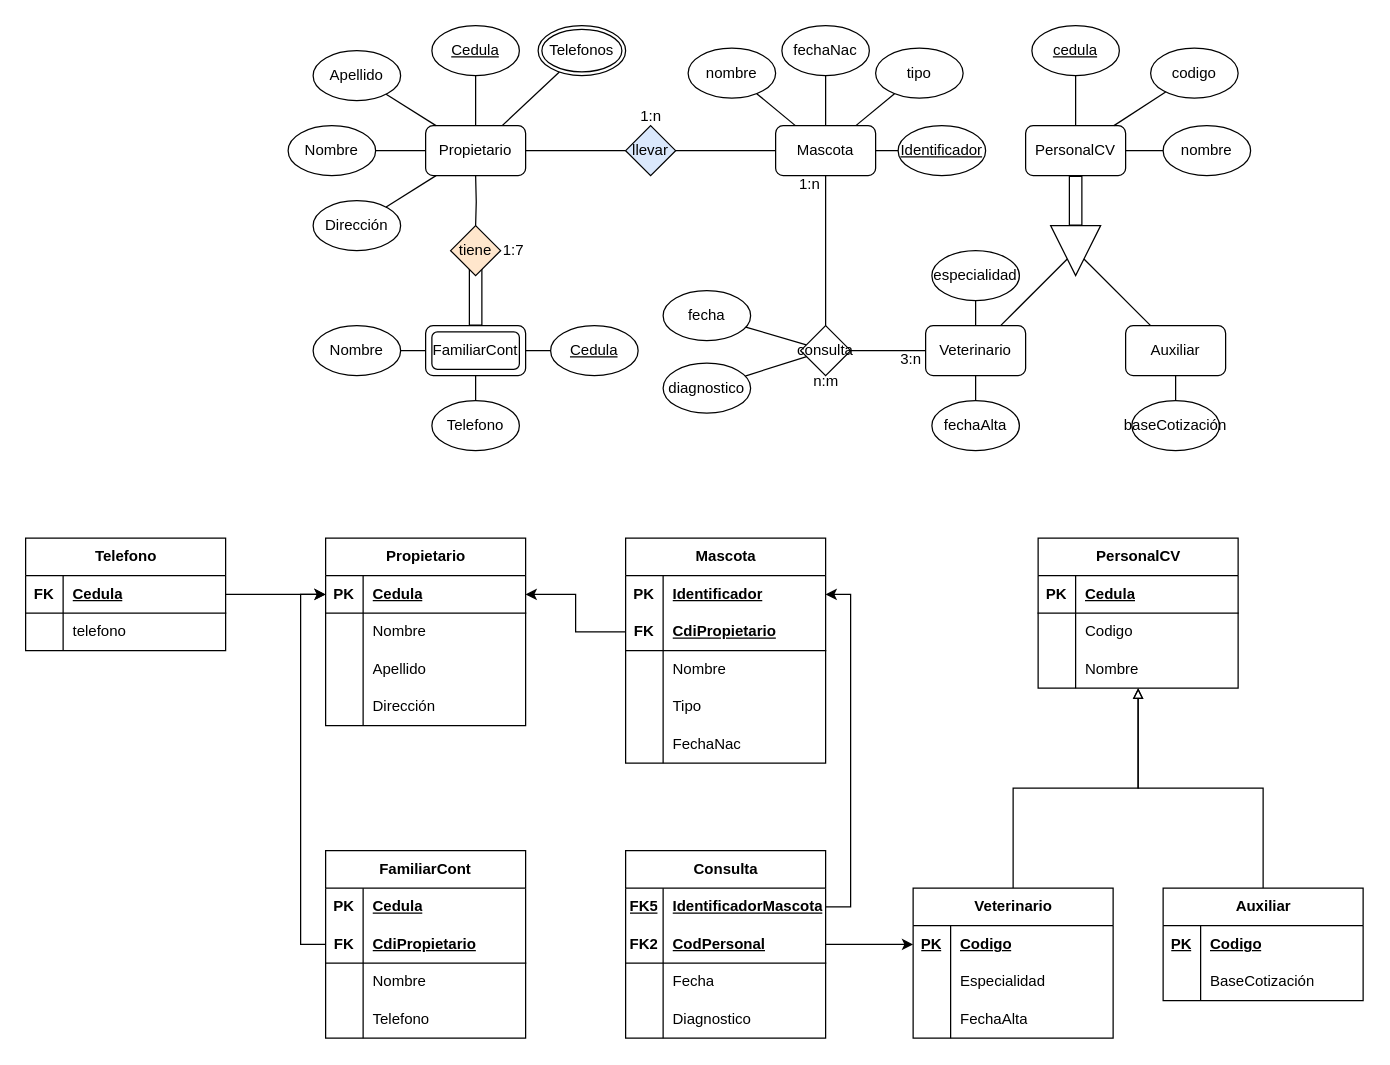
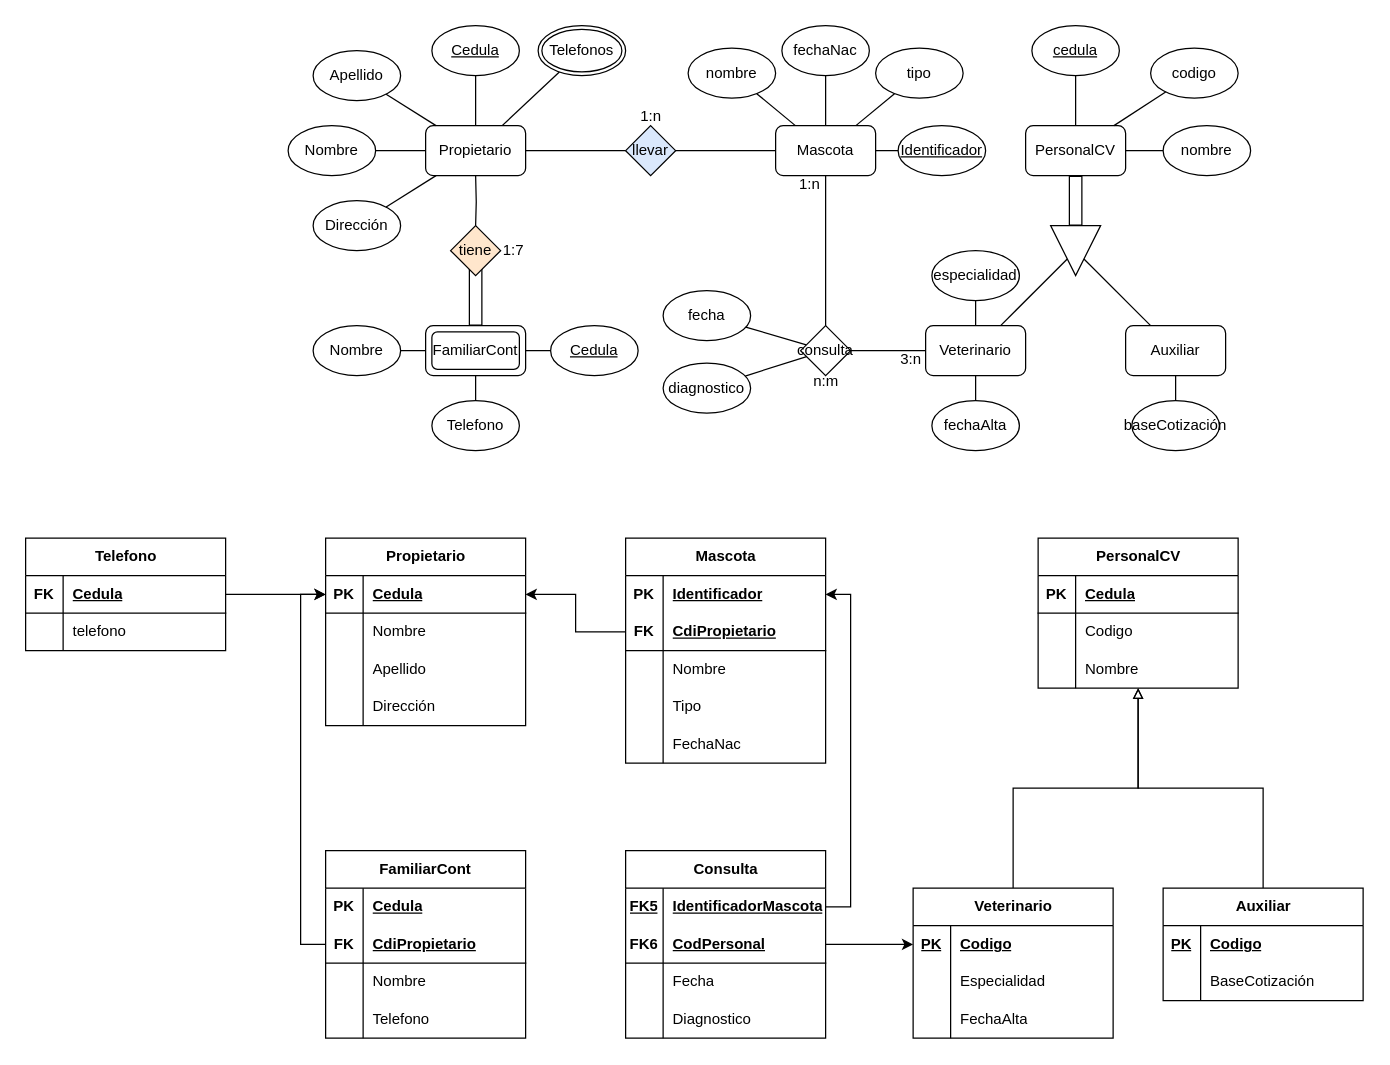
(644, 944) -> (644, 944)
